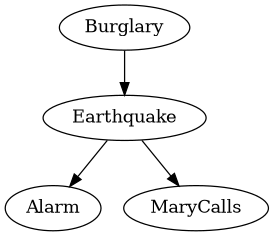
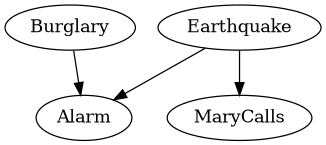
(125, 67) -> (76, 67)
